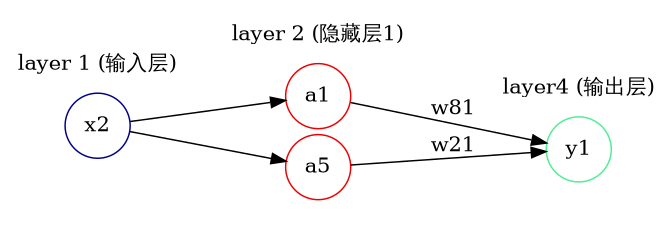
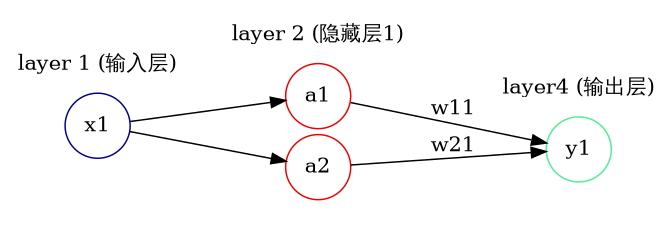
(454, 109) -> (454, 109)
(98, 126) -> (98, 126)
(318, 167) -> (318, 167)
